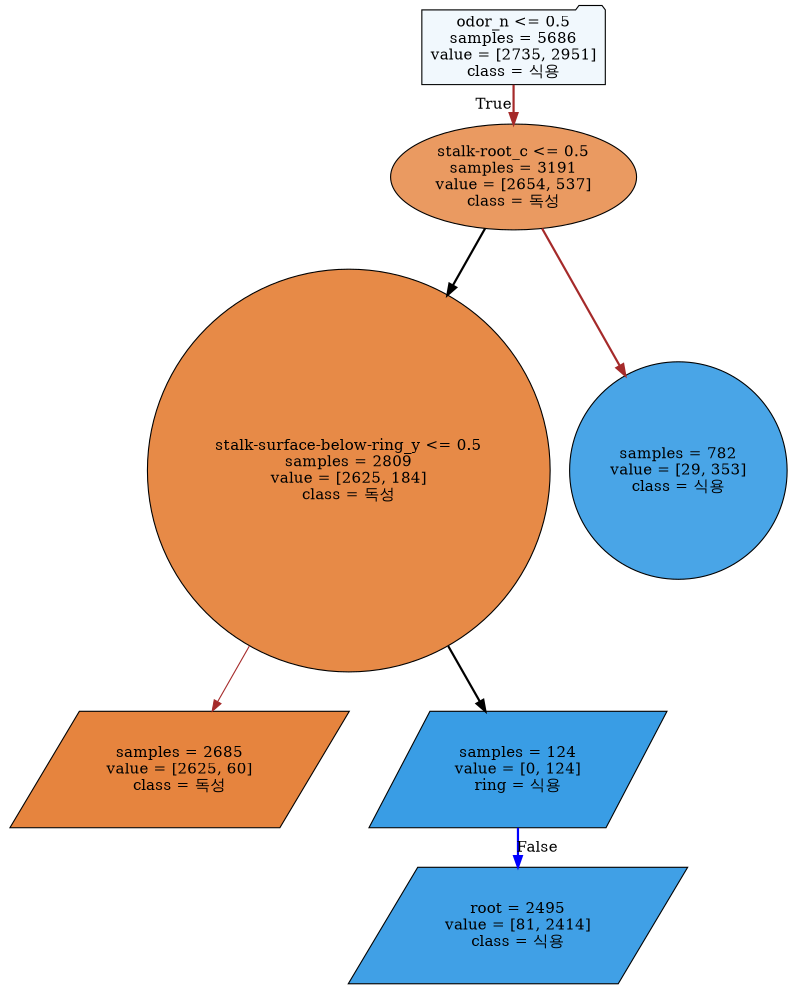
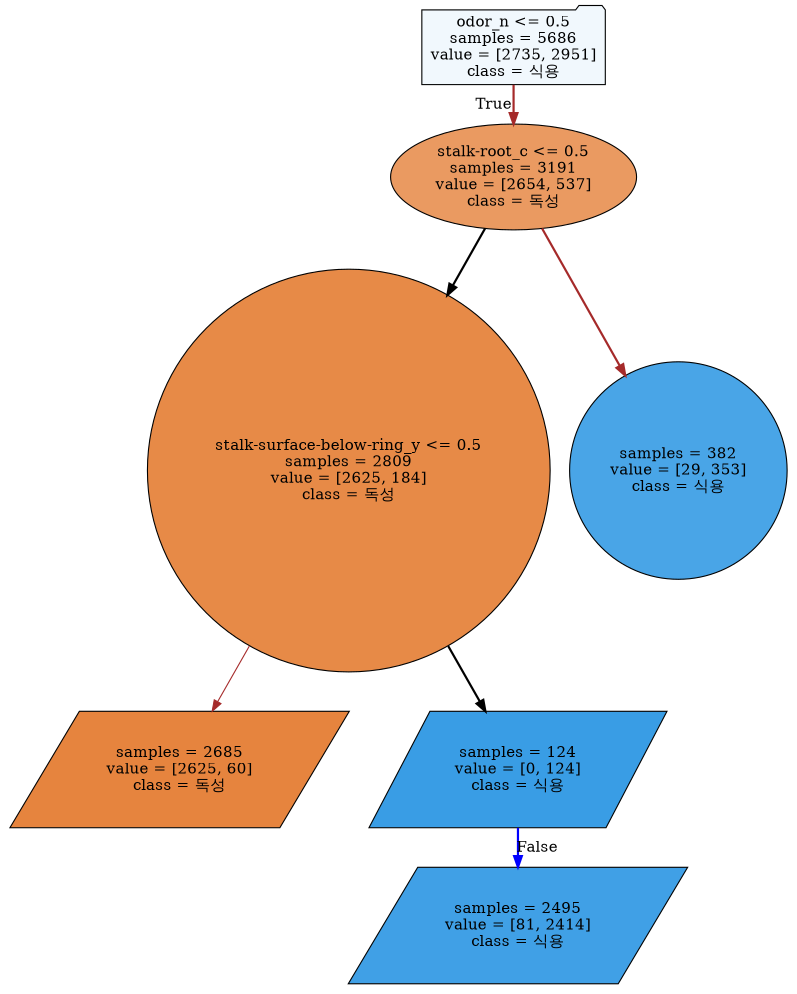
(678, 471) -> (678, 471)
(518, 770) -> (518, 770)
(518, 926) -> (518, 926)
